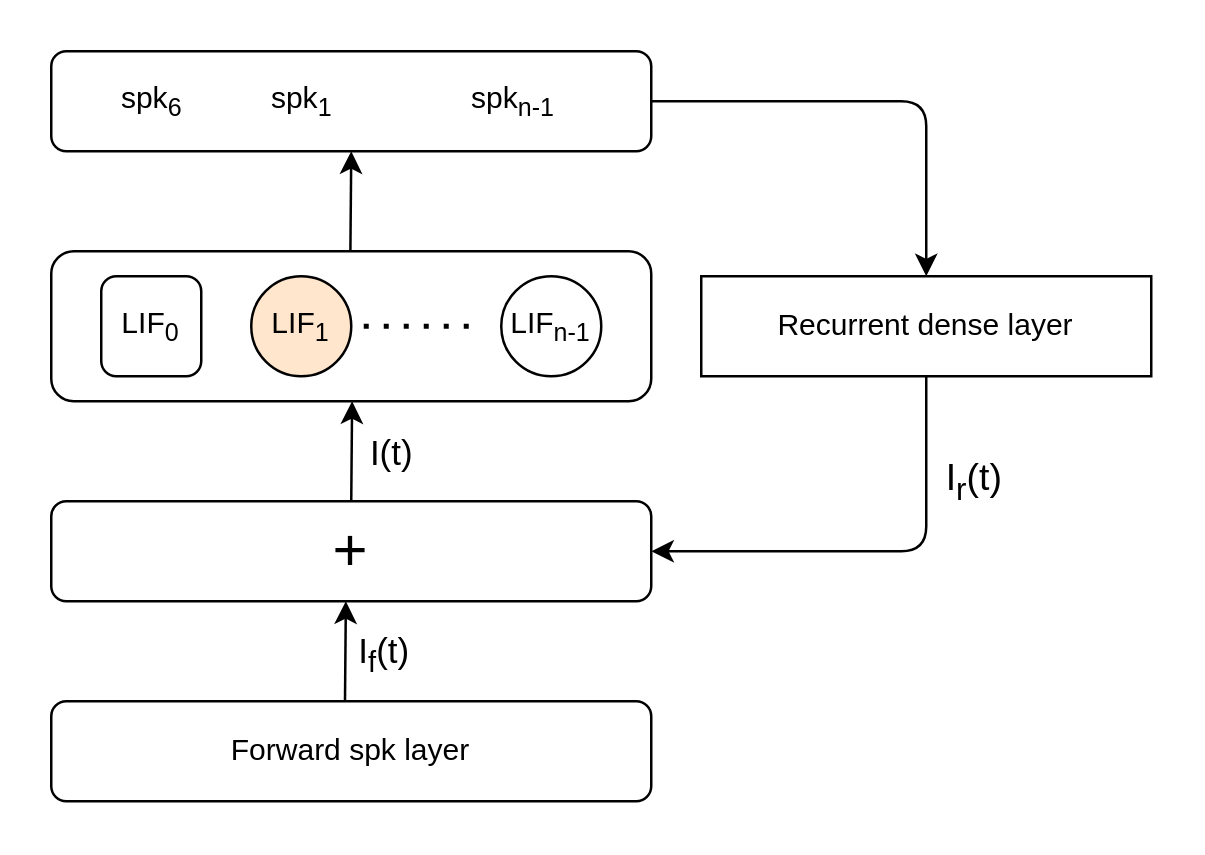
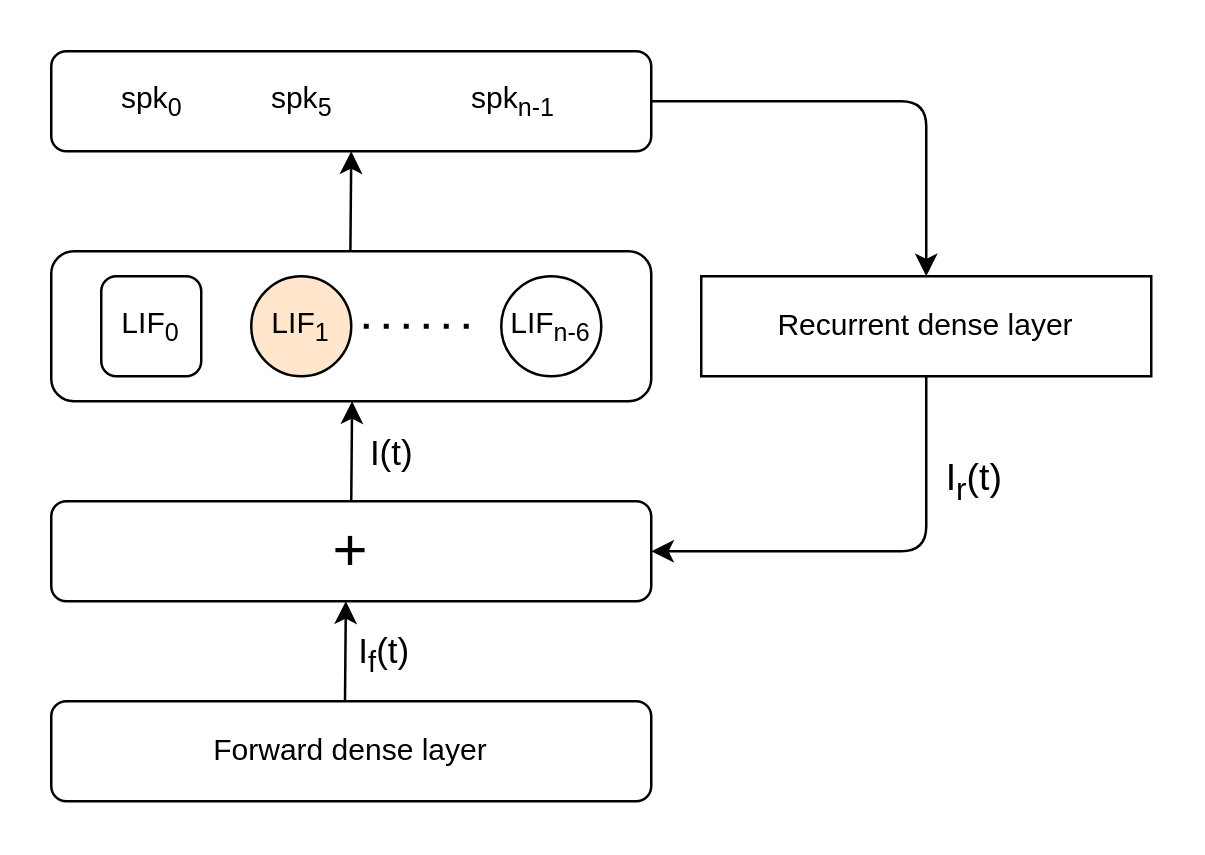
(153, 101) -> (153, 101)
(303, 101) -> (303, 101)
(551, 326) -> (551, 326)
(351, 751) -> (351, 751)
